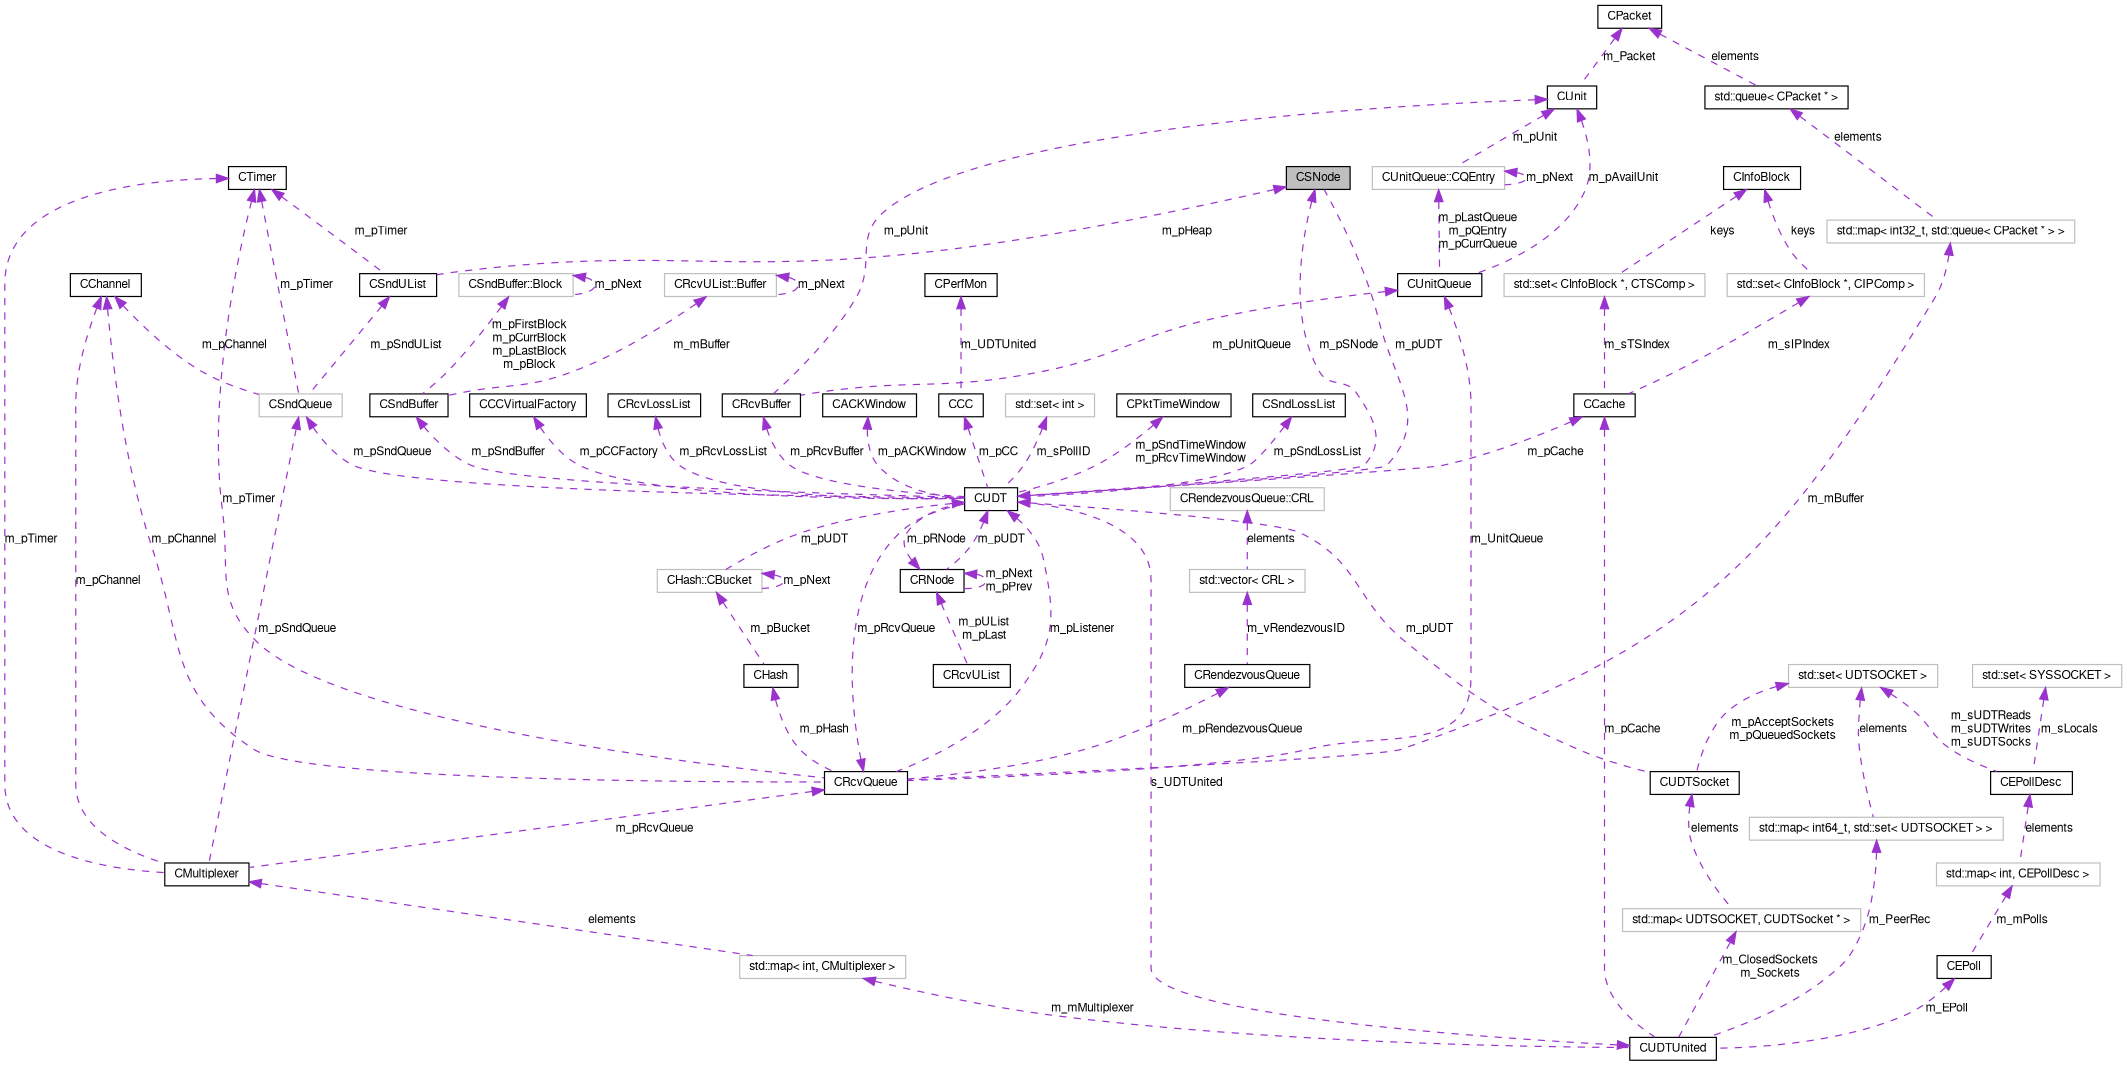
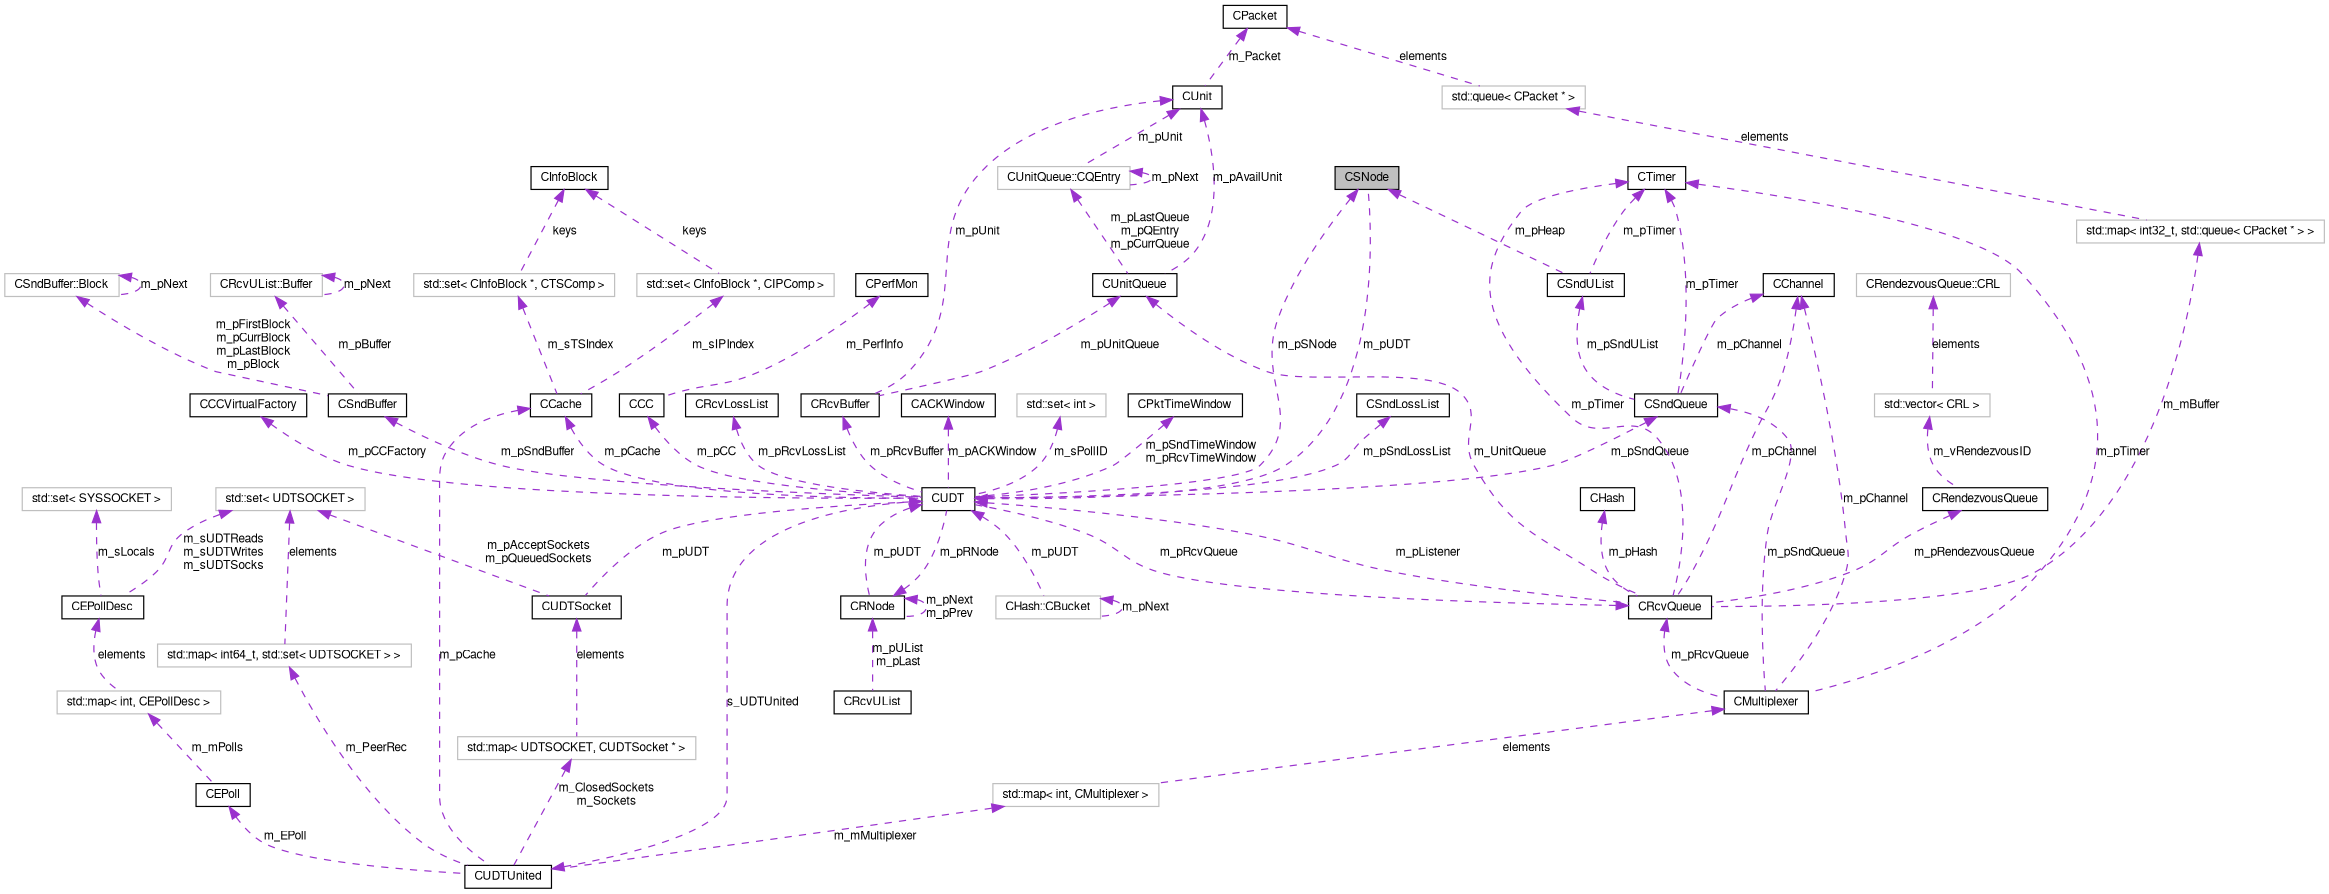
(1777, 97) -> (1514, 97)
(702, 345) -> (365, 345)
(999, 345) -> (875, 345)
(301, 405) -> (1676, 405)
(744, 633) -> none
